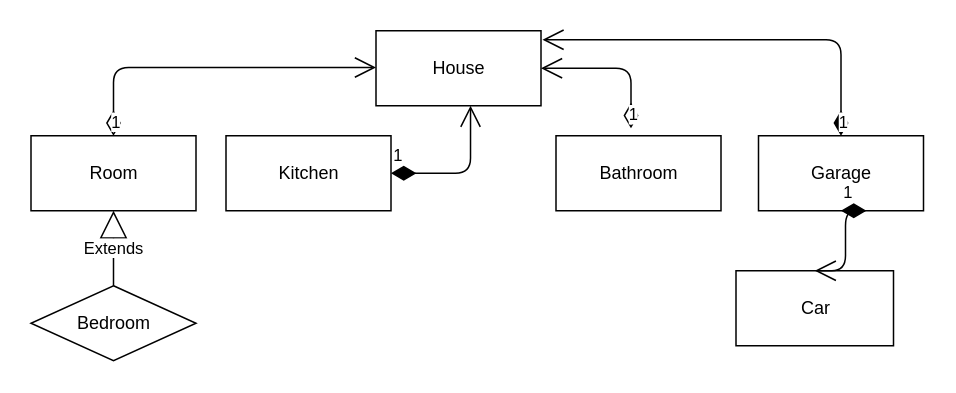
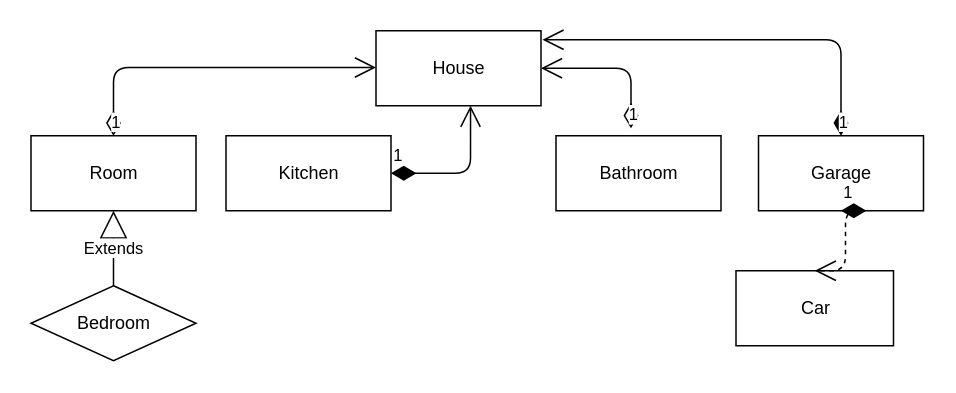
(845, 246) -> (845, 246)
